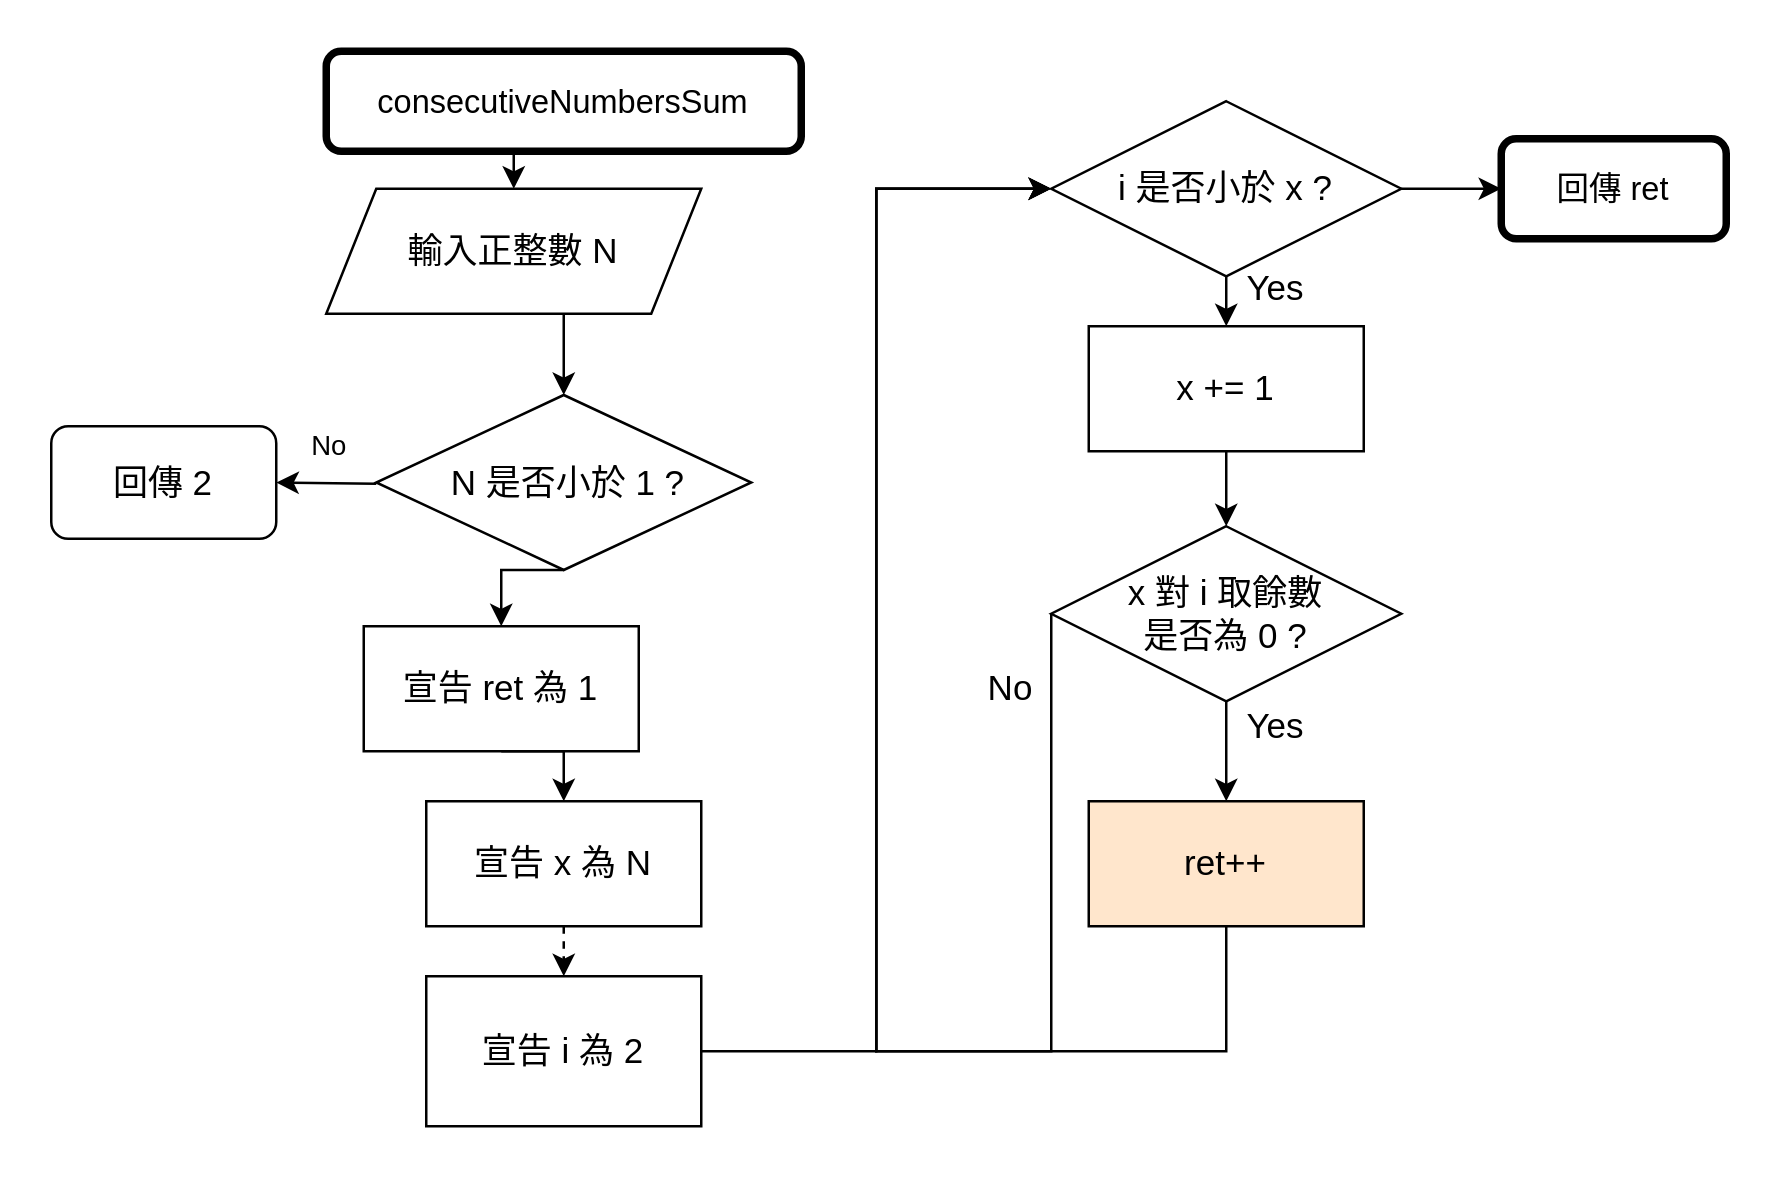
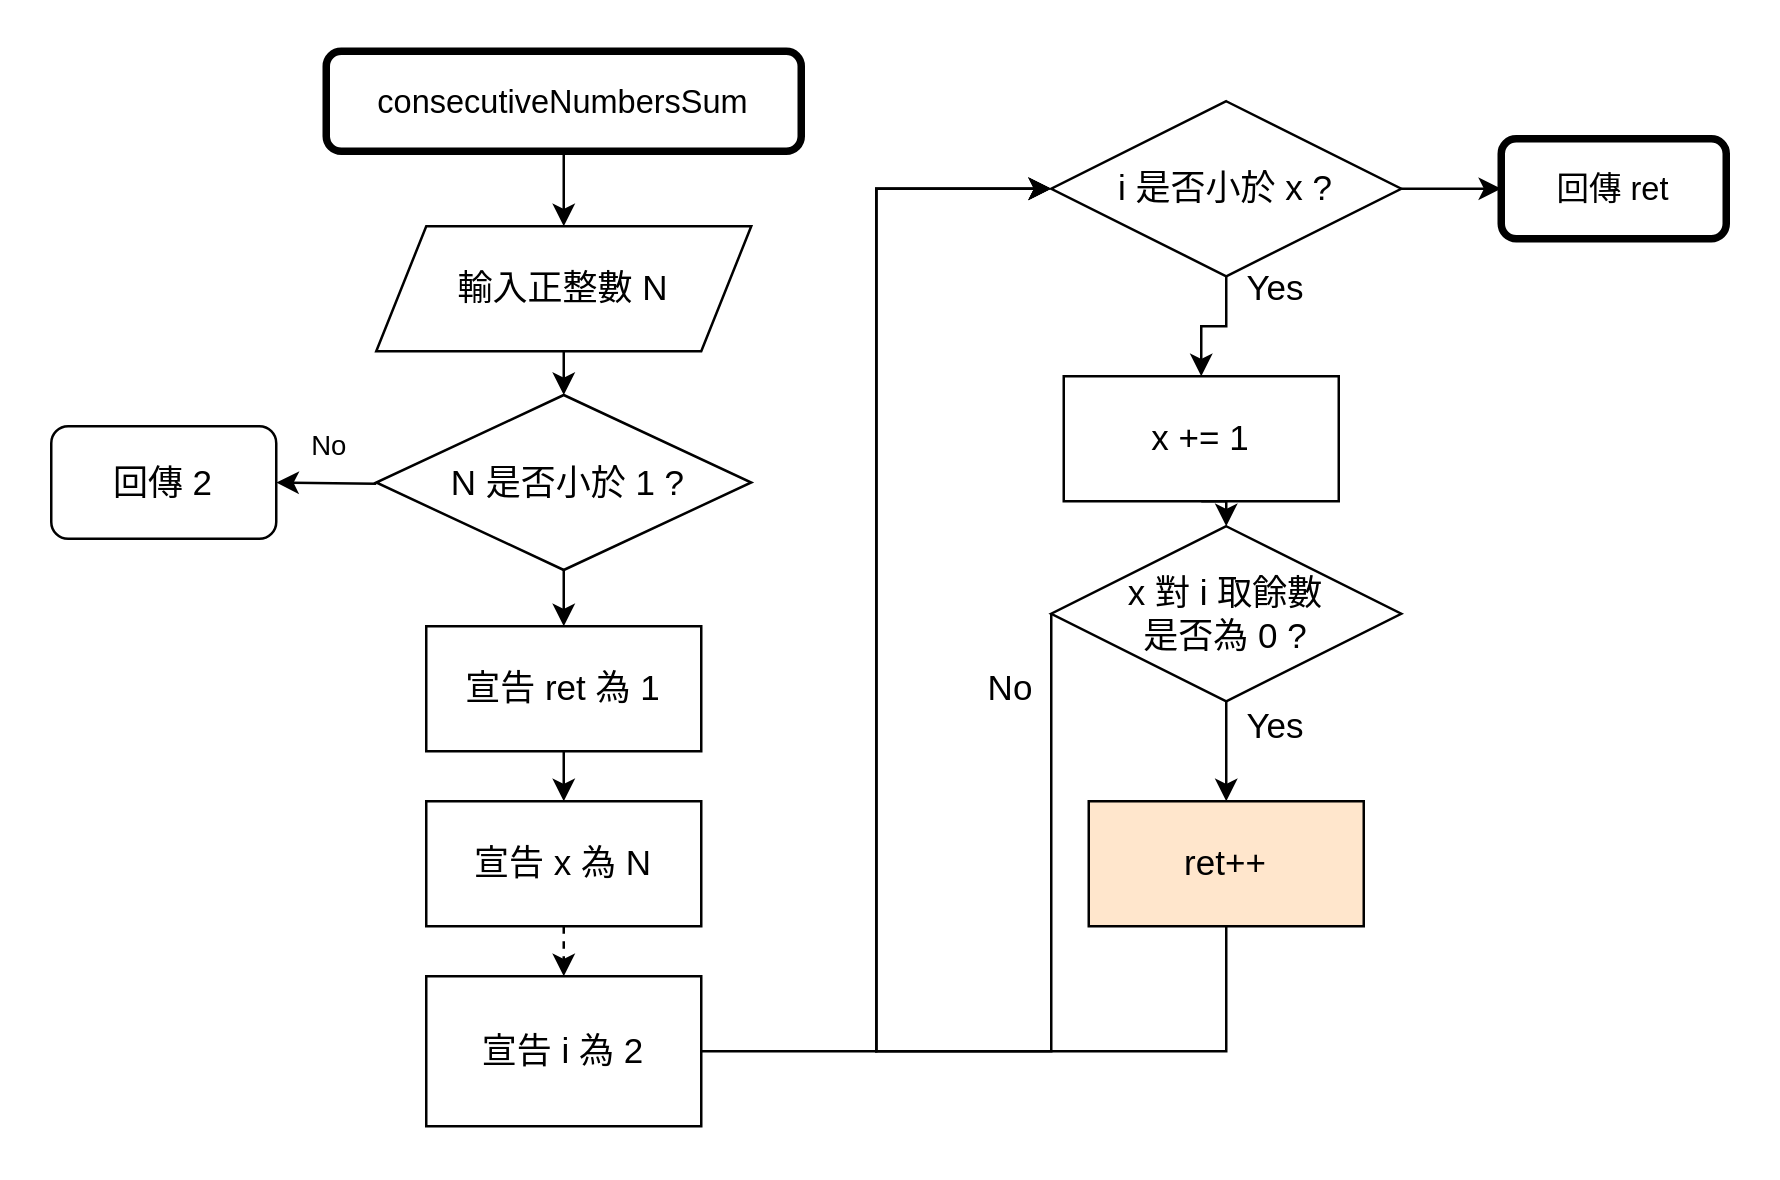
(514, 251) -> (564, 289)
(1226, 389) -> (1201, 439)
(501, 689) -> (564, 689)
